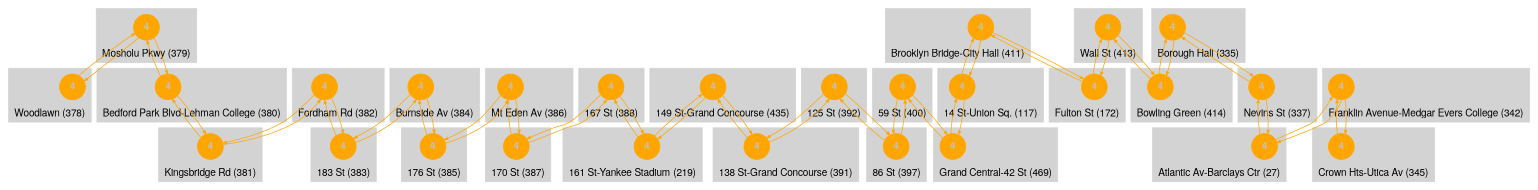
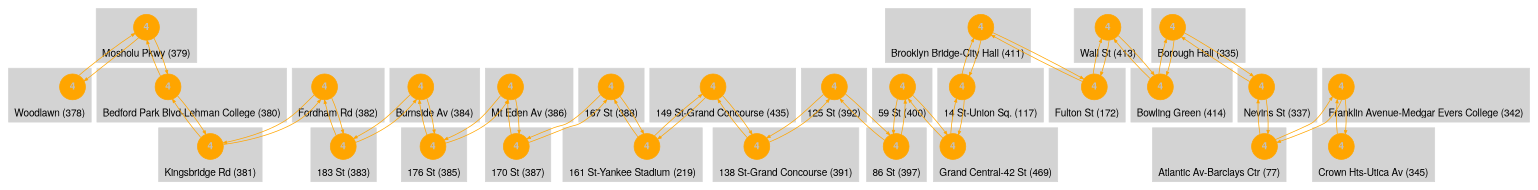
(1219, 173) -> (1219, 173)
